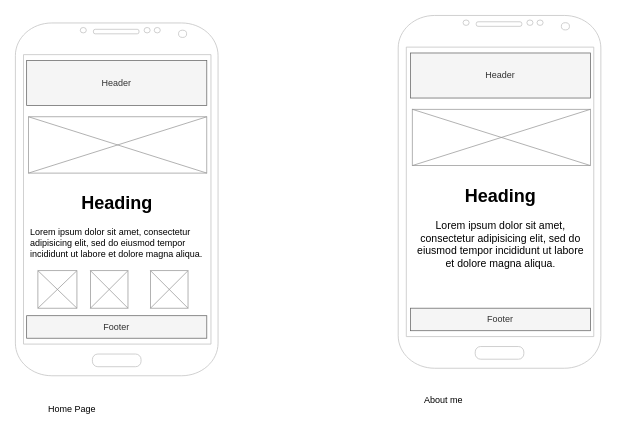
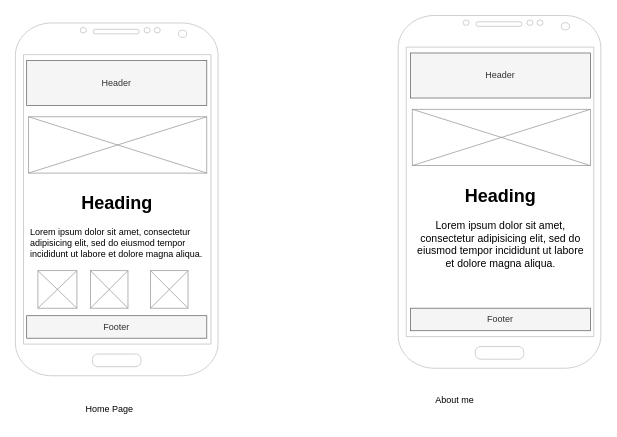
(443, 400) -> (454, 400)
(72, 409) -> (109, 409)
